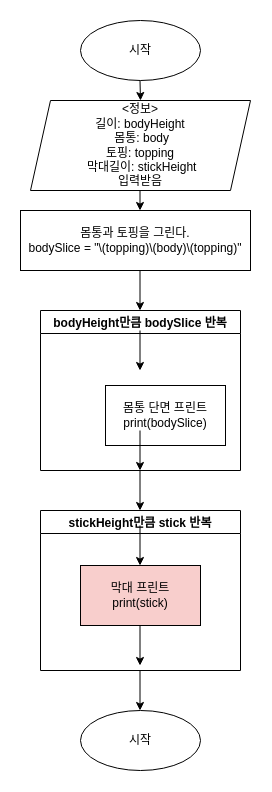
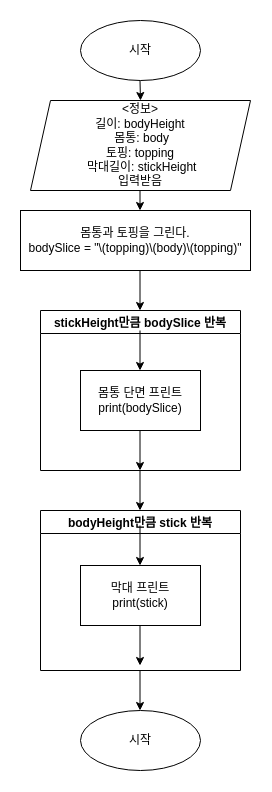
(140, 323) -> (140, 323)
(166, 416) -> (141, 401)
(140, 523) -> (140, 523)
(141, 596) -> (141, 596)
